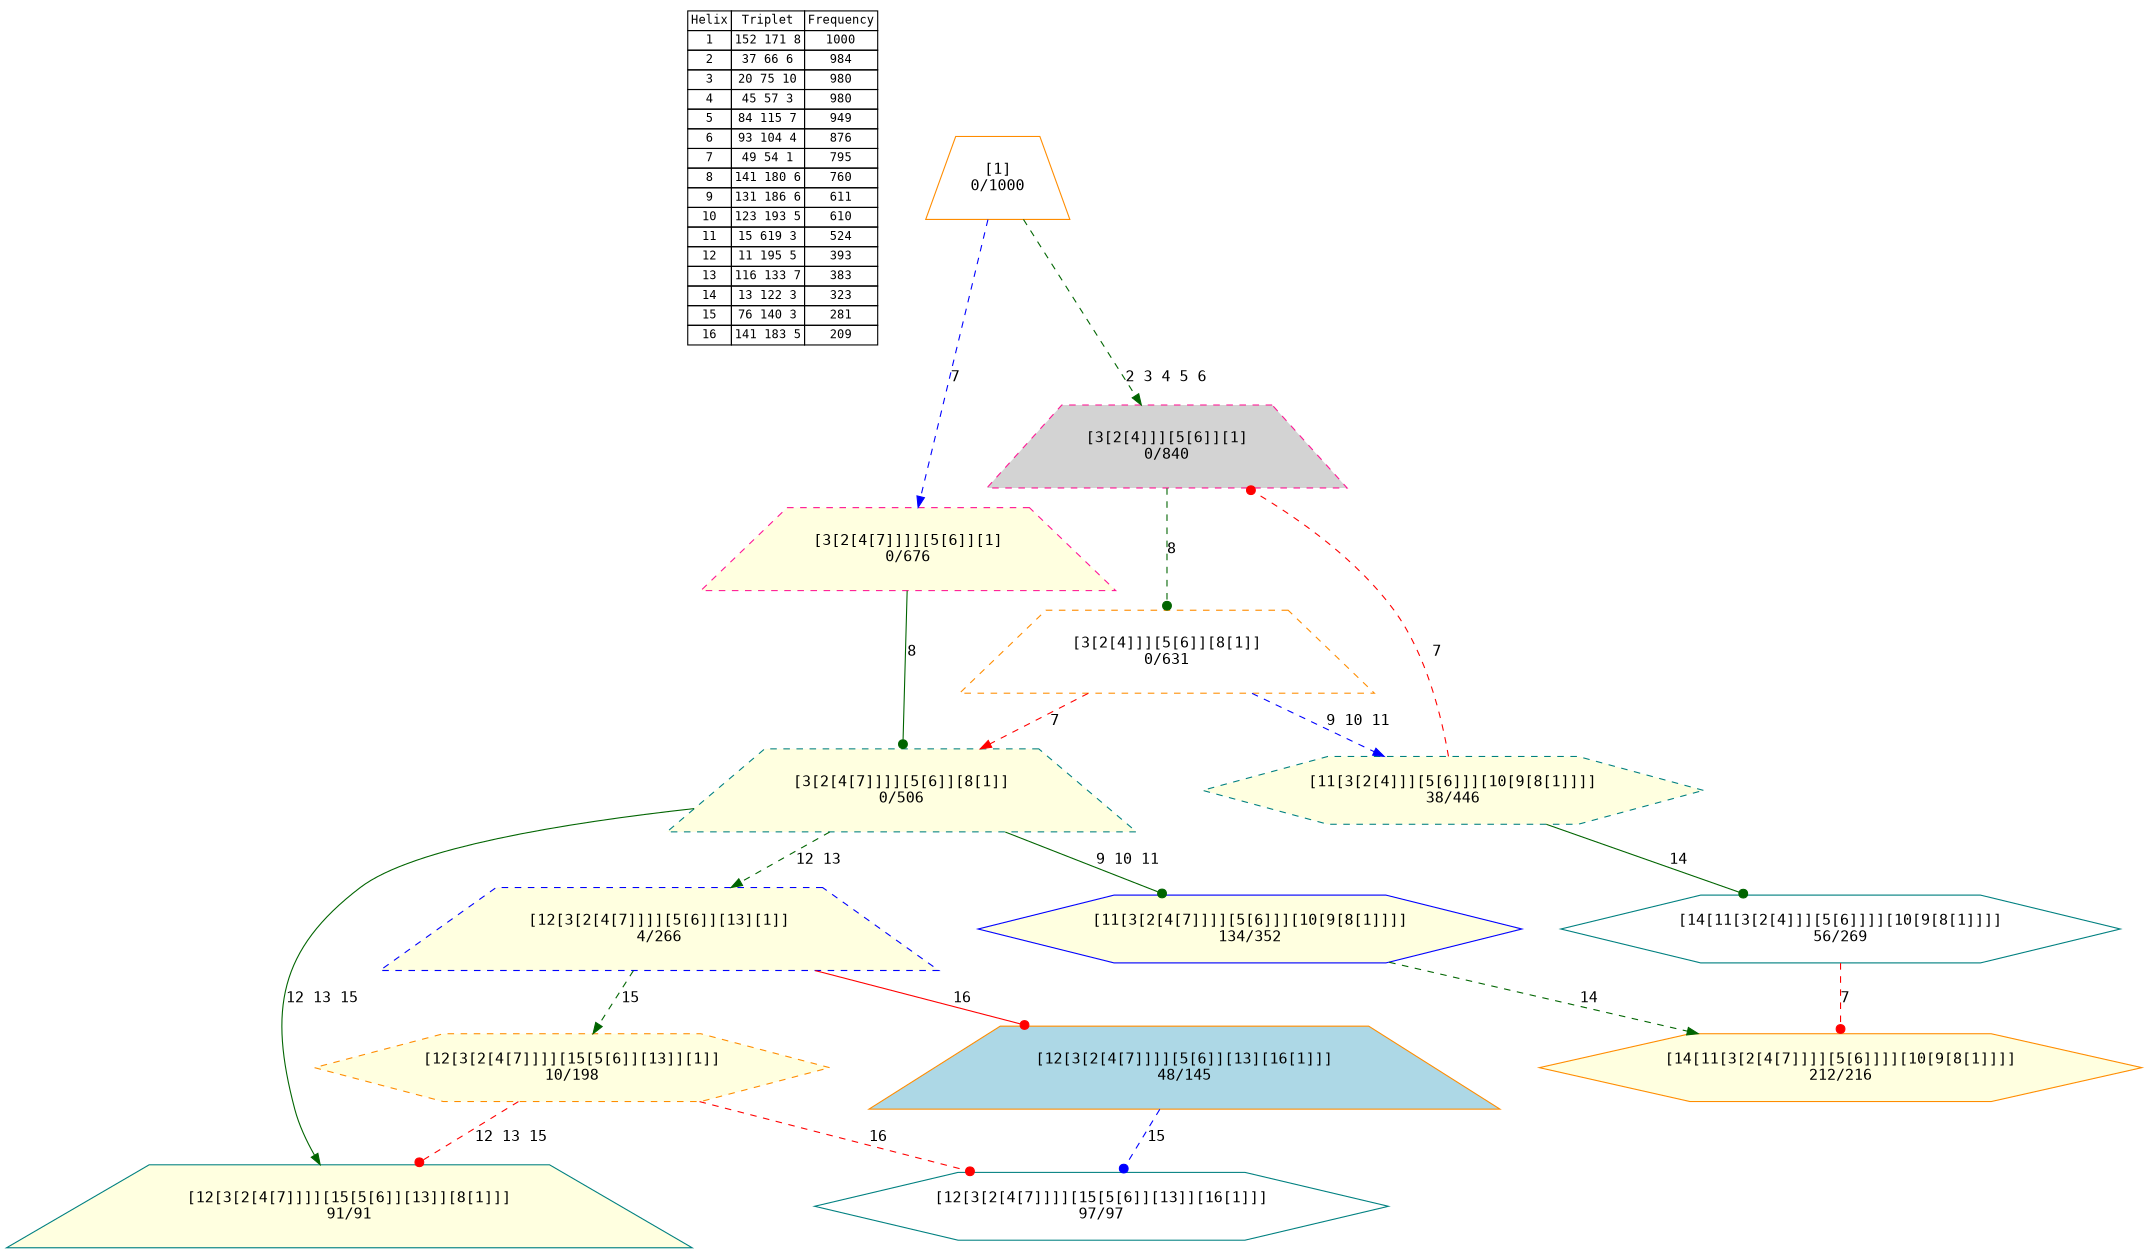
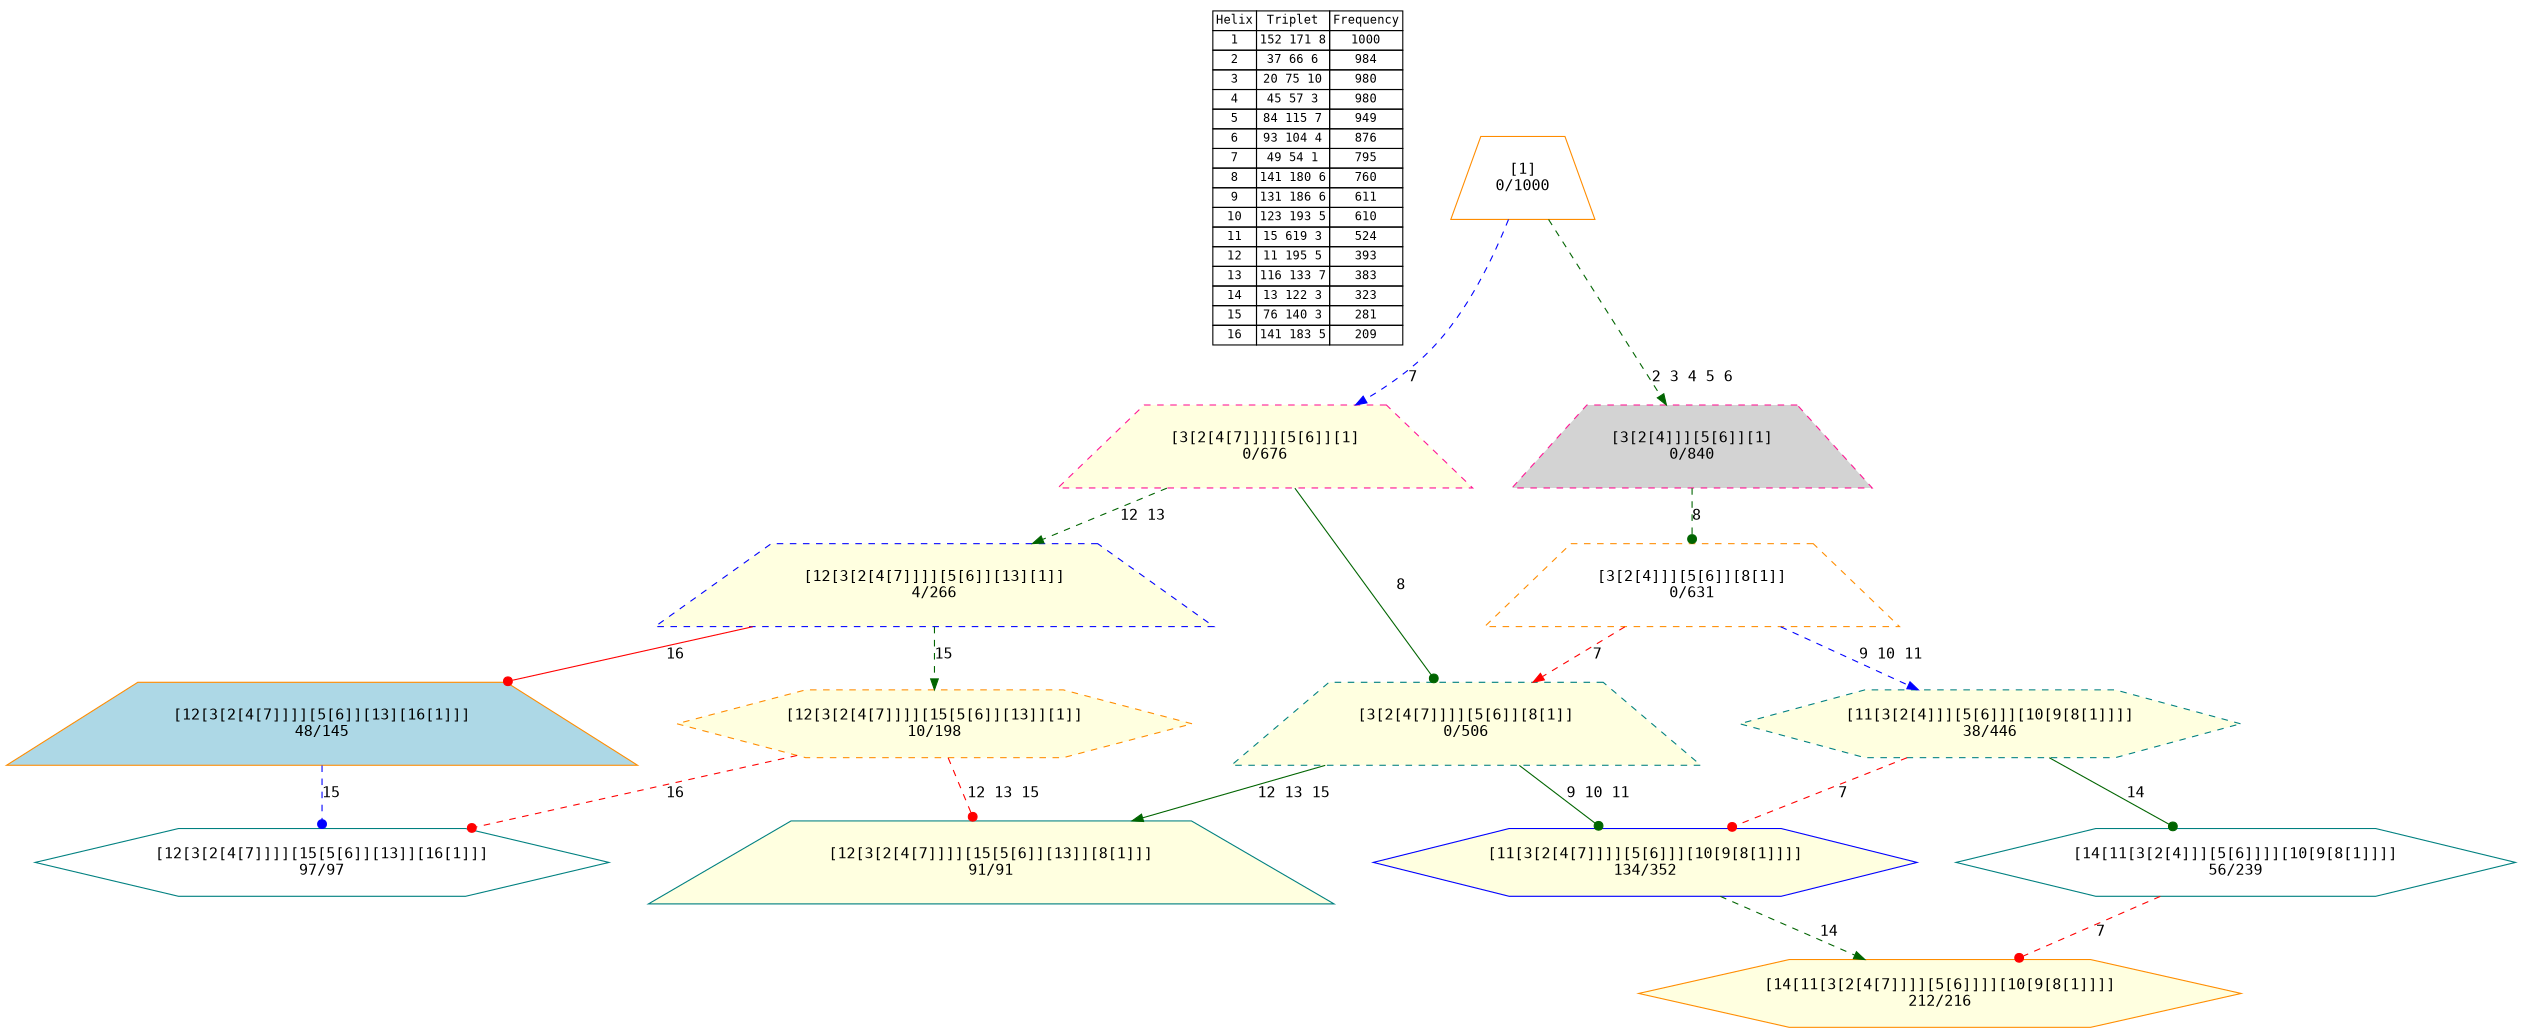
(1386, 600) -> (1822, 791)
(785, 857) -> (1105, 514)
(1841, 929) -> (2236, 862)
